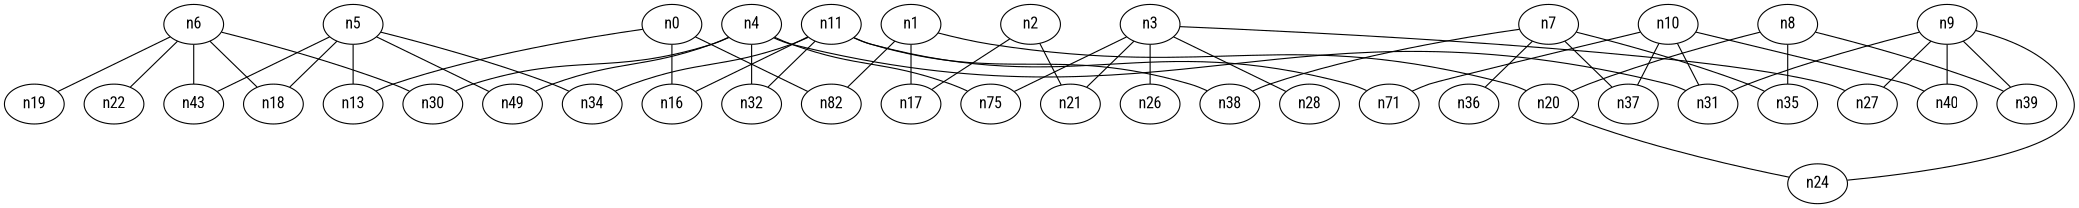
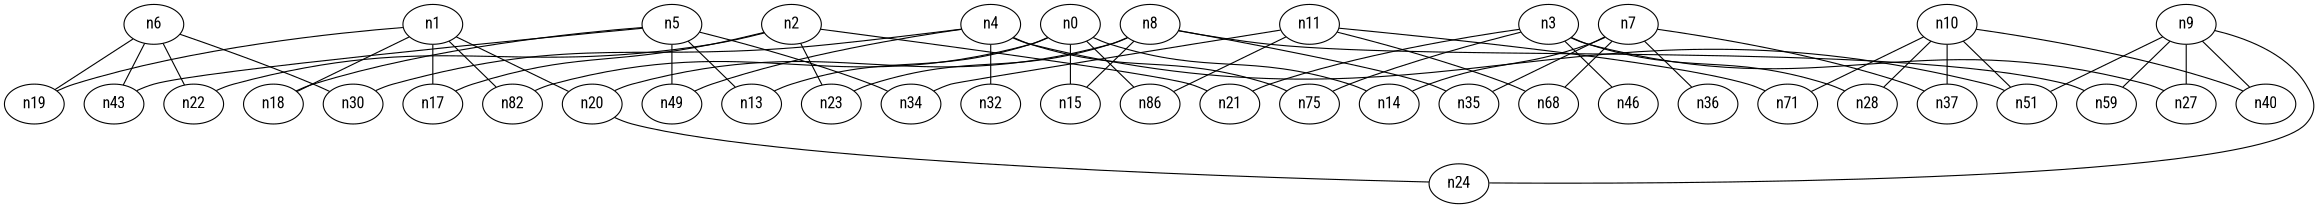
none -> (245, 46)
none -> (1918, 54)
none -> (476, 56)
(233, 64) -> (353, 64)
(792, 64) -> none
(672, 104) -> (1150, 104)
none -> (831, 104)
none -> (1070, 104)
(1150, 104) -> (1628, 104)
(1230, 104) -> (1549, 104)
none -> (1389, 104)
(1708, 104) -> (2027, 104)
(2027, 104) -> (2107, 104)
